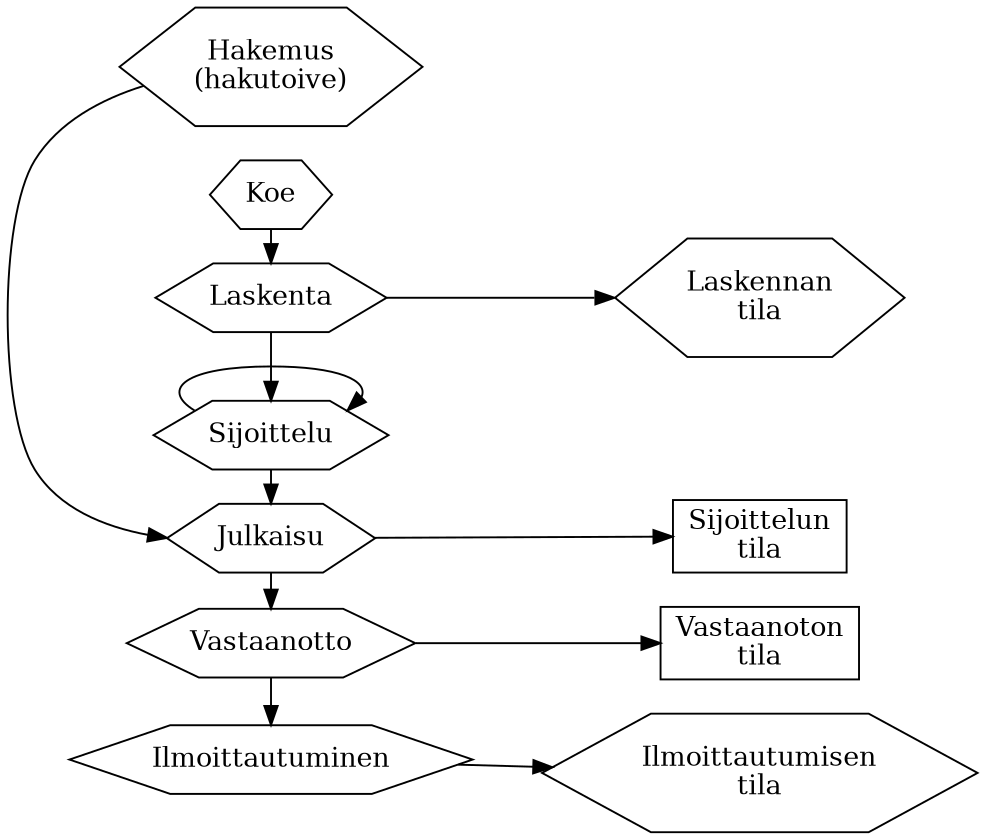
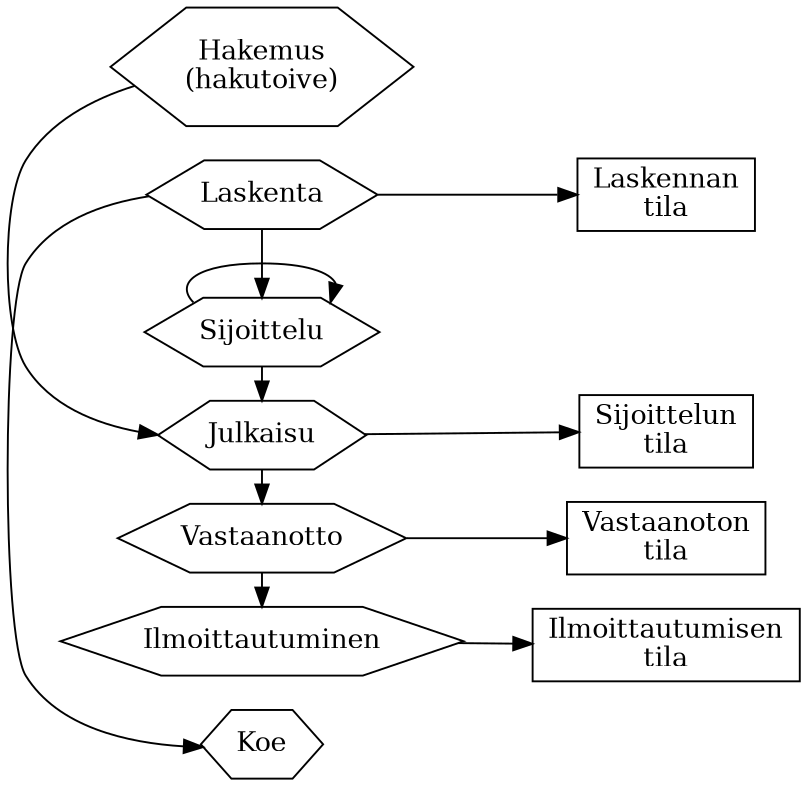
(271, 237) -> (8, 487)
(760, 298) -> (666, 195)
(760, 773) -> (666, 645)
